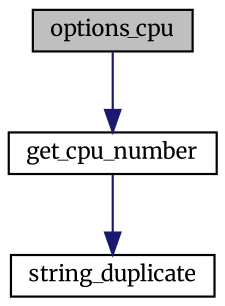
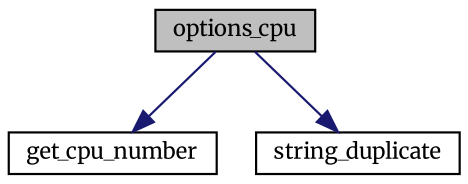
(113, 203) -> (288, 84)
